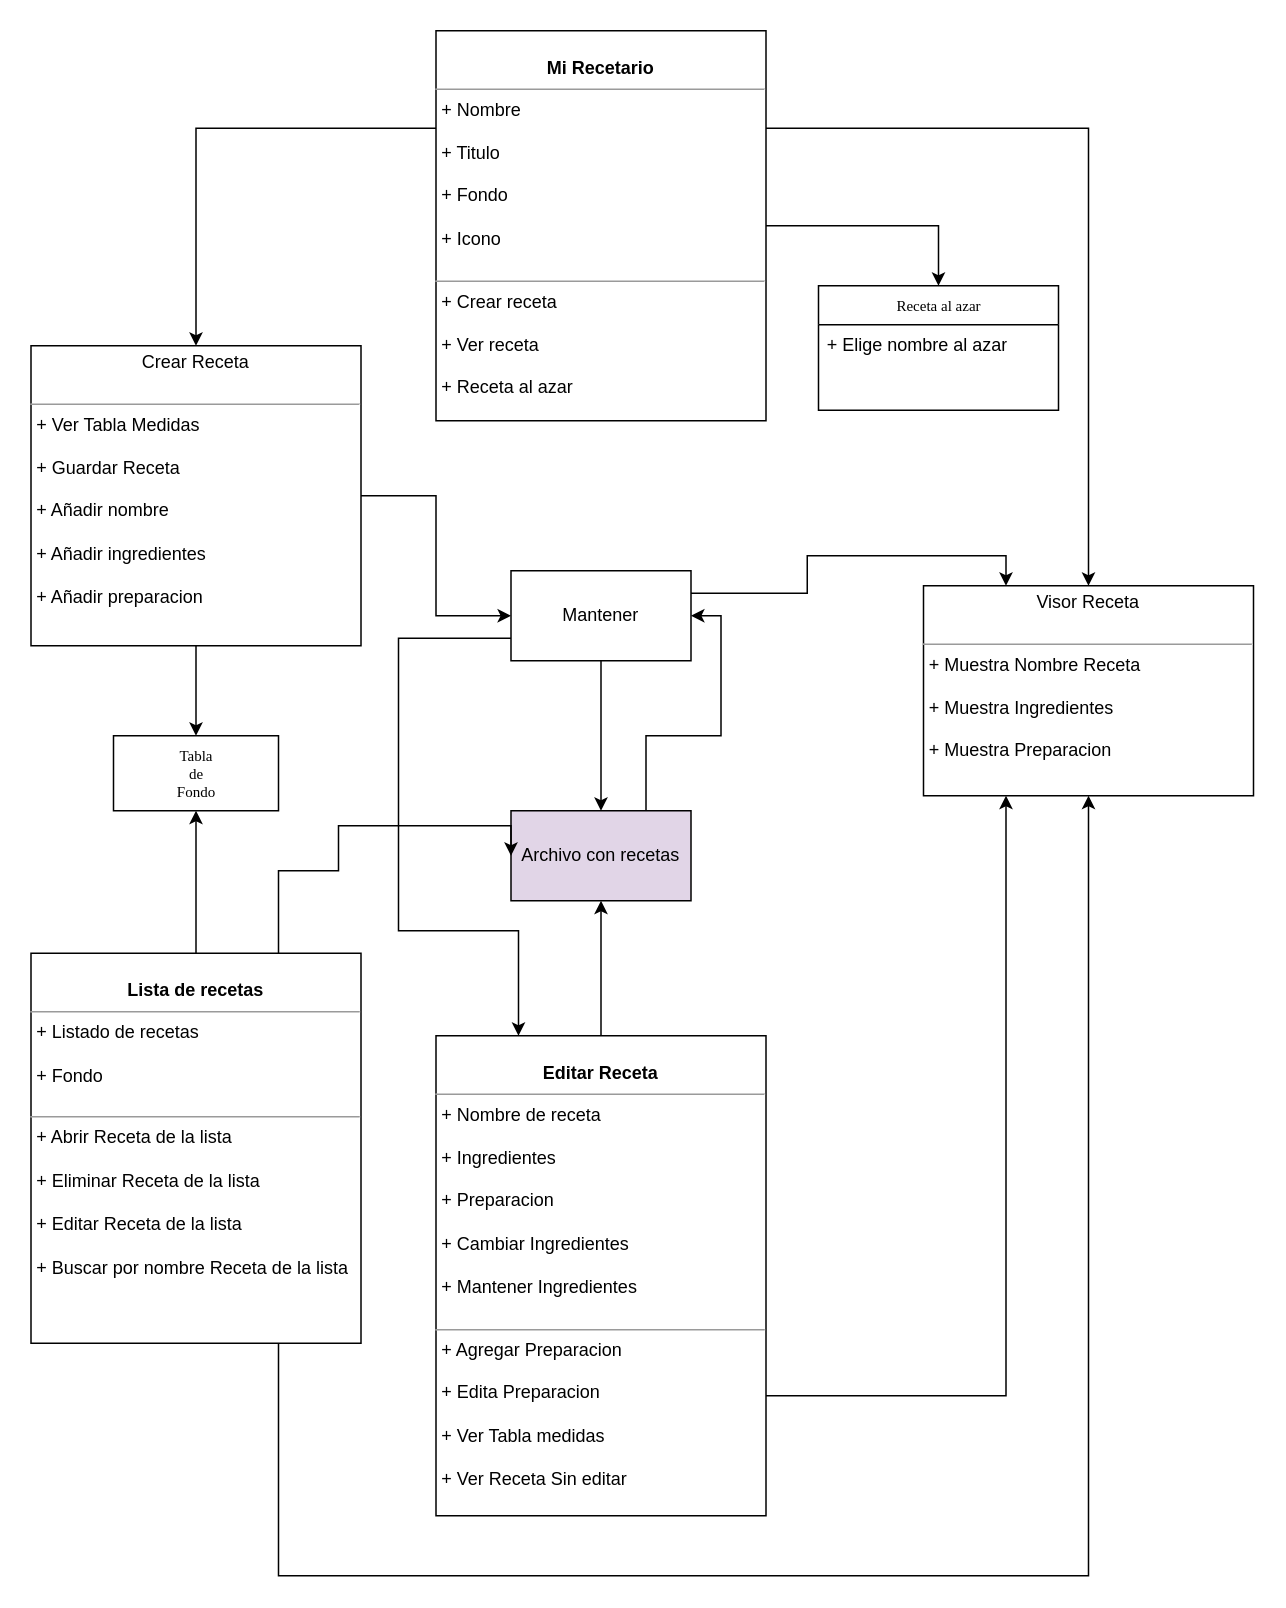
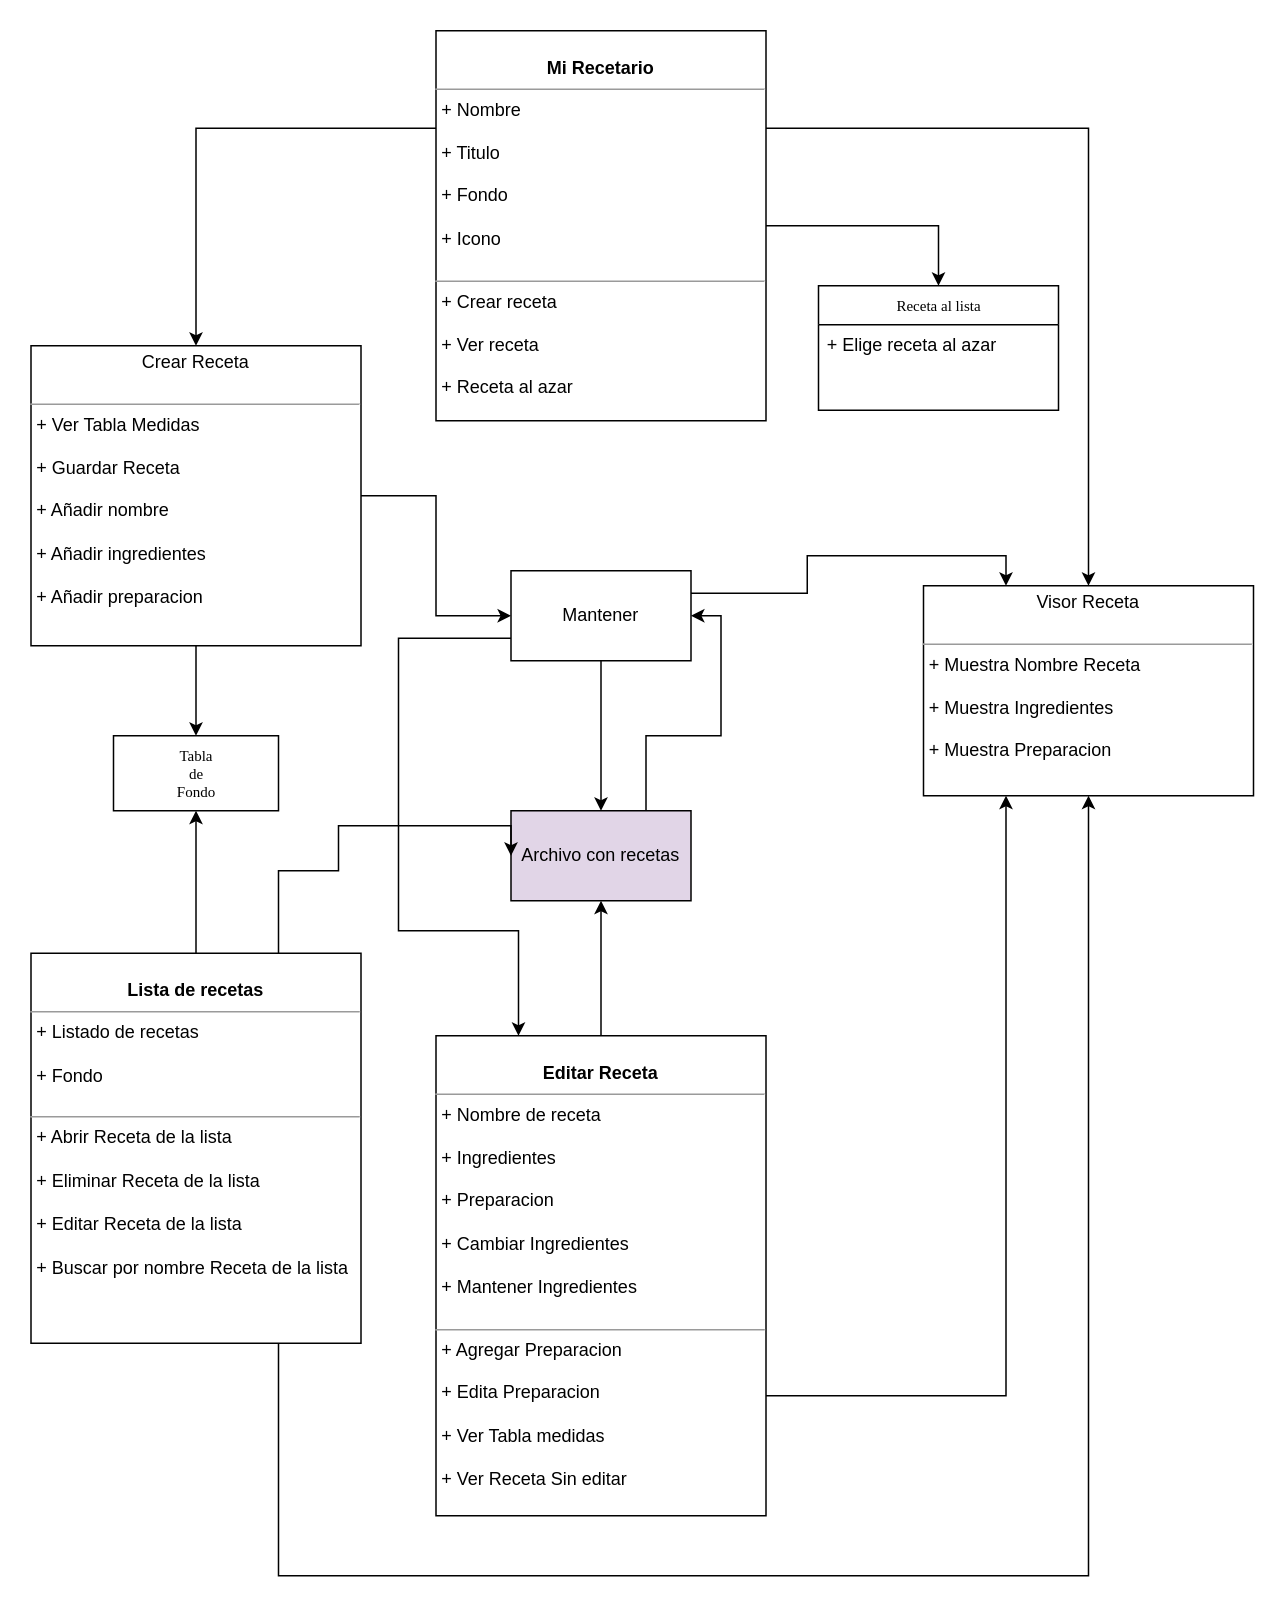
(939, 305) -> (939, 305)
(922, 346) -> (922, 346)
